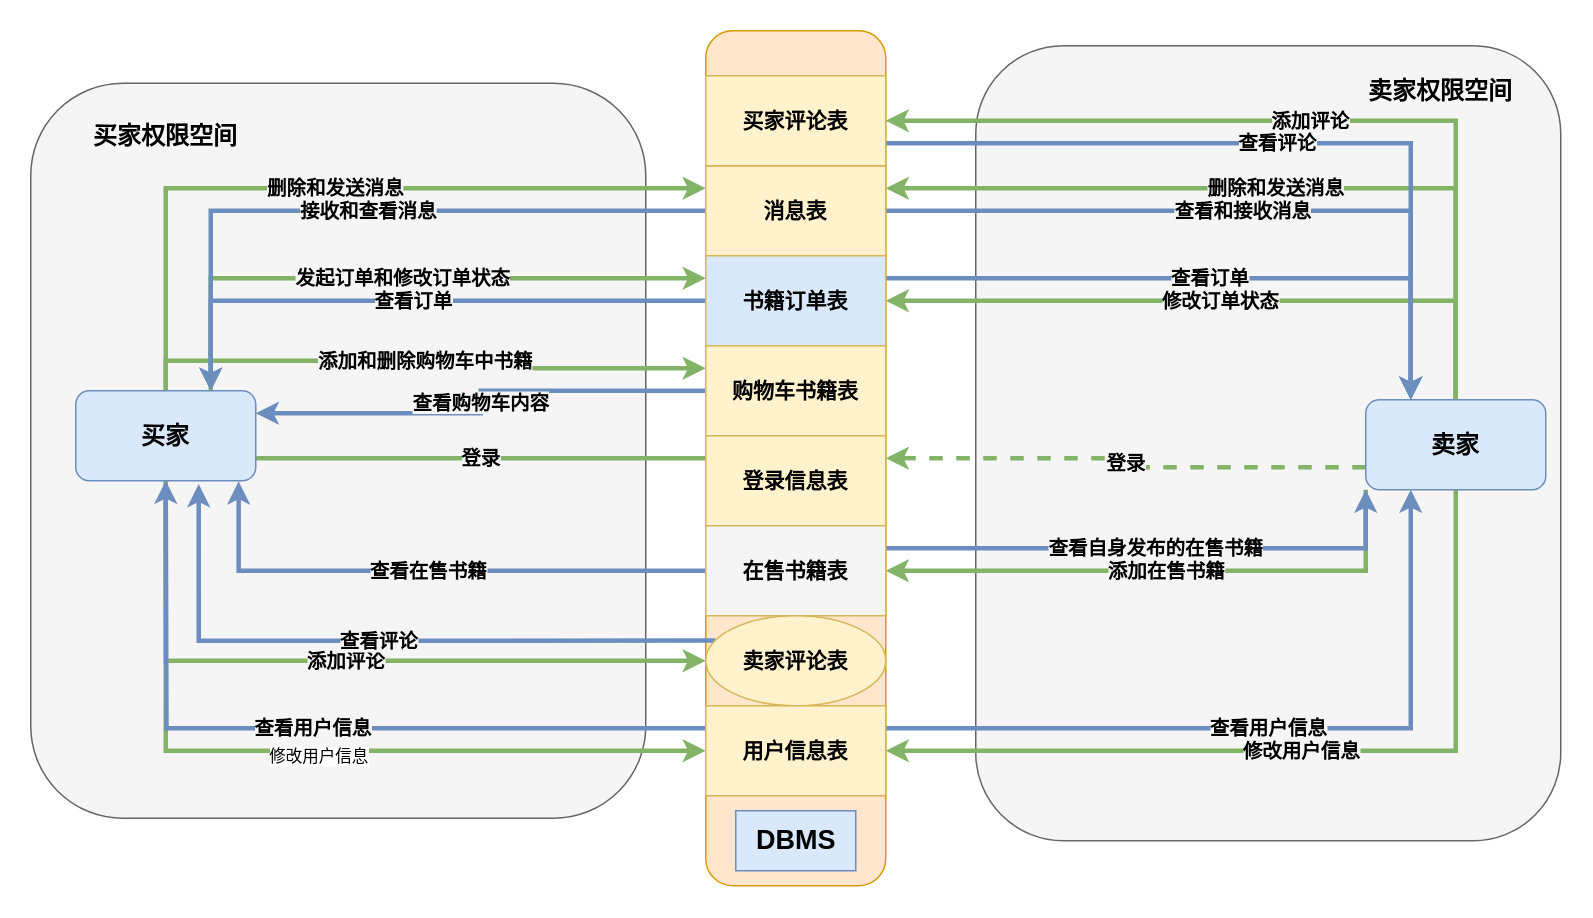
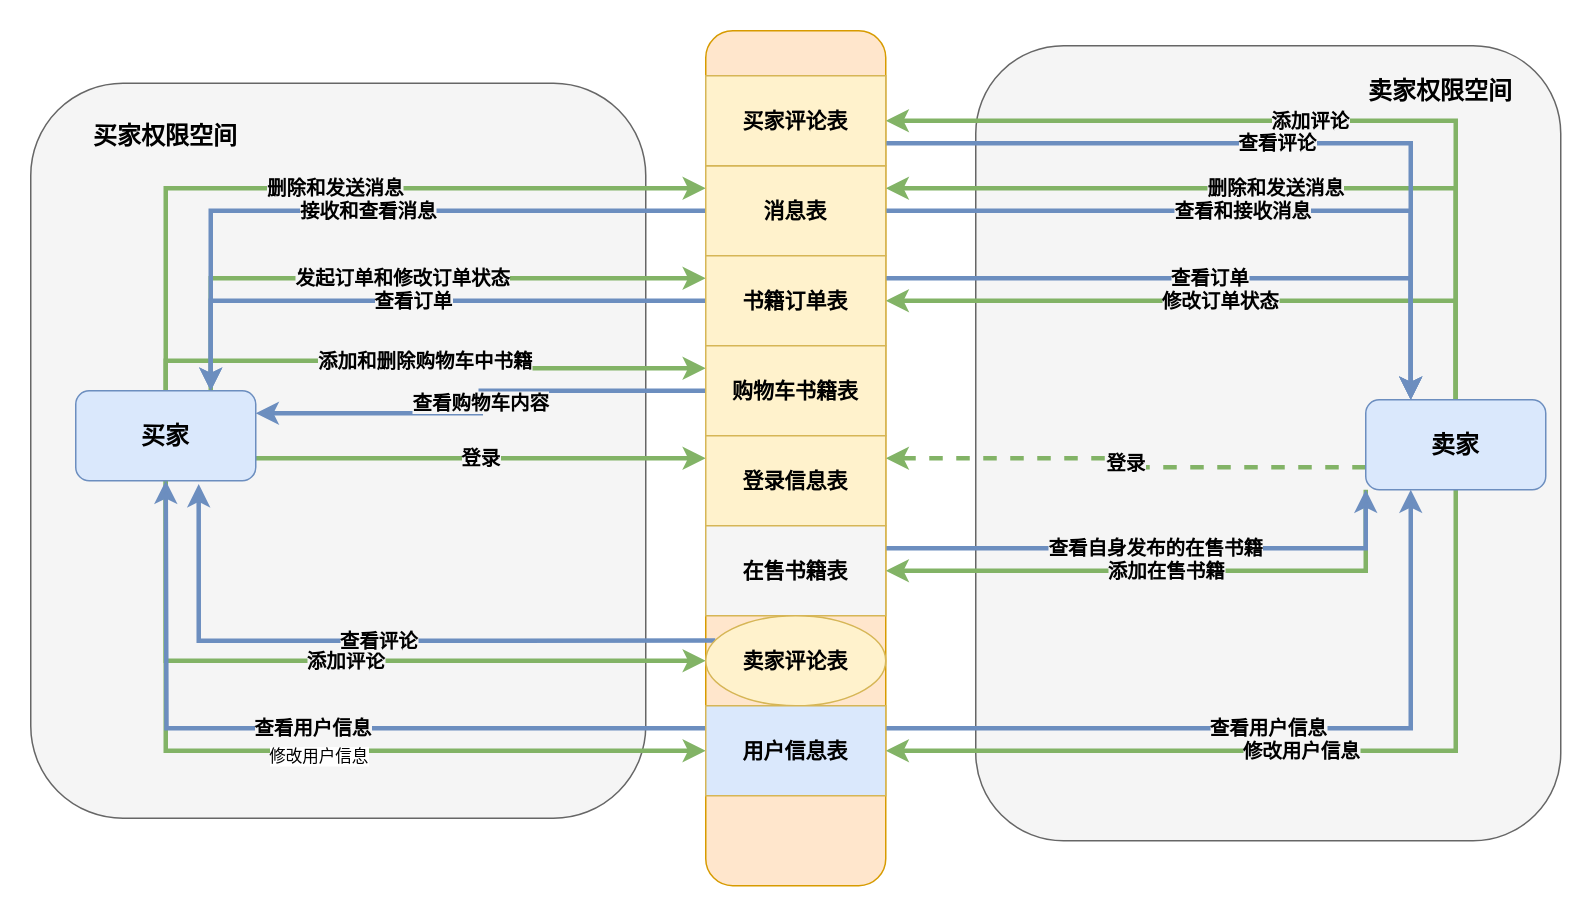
(796, 301) -> (796, 301)
(703, 458) -> (688, 458)
(436, 571) -> none
(796, 751) -> (796, 751)
(796, 841) -> none
